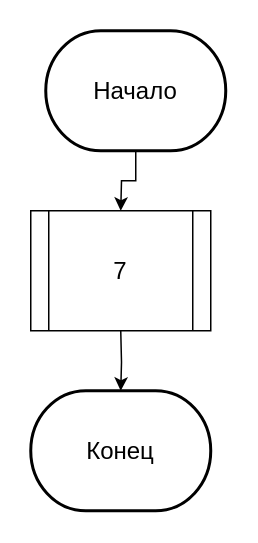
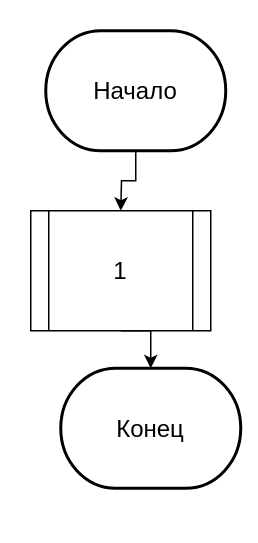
(121, 271) -> (121, 271)
(121, 451) -> (151, 428)
